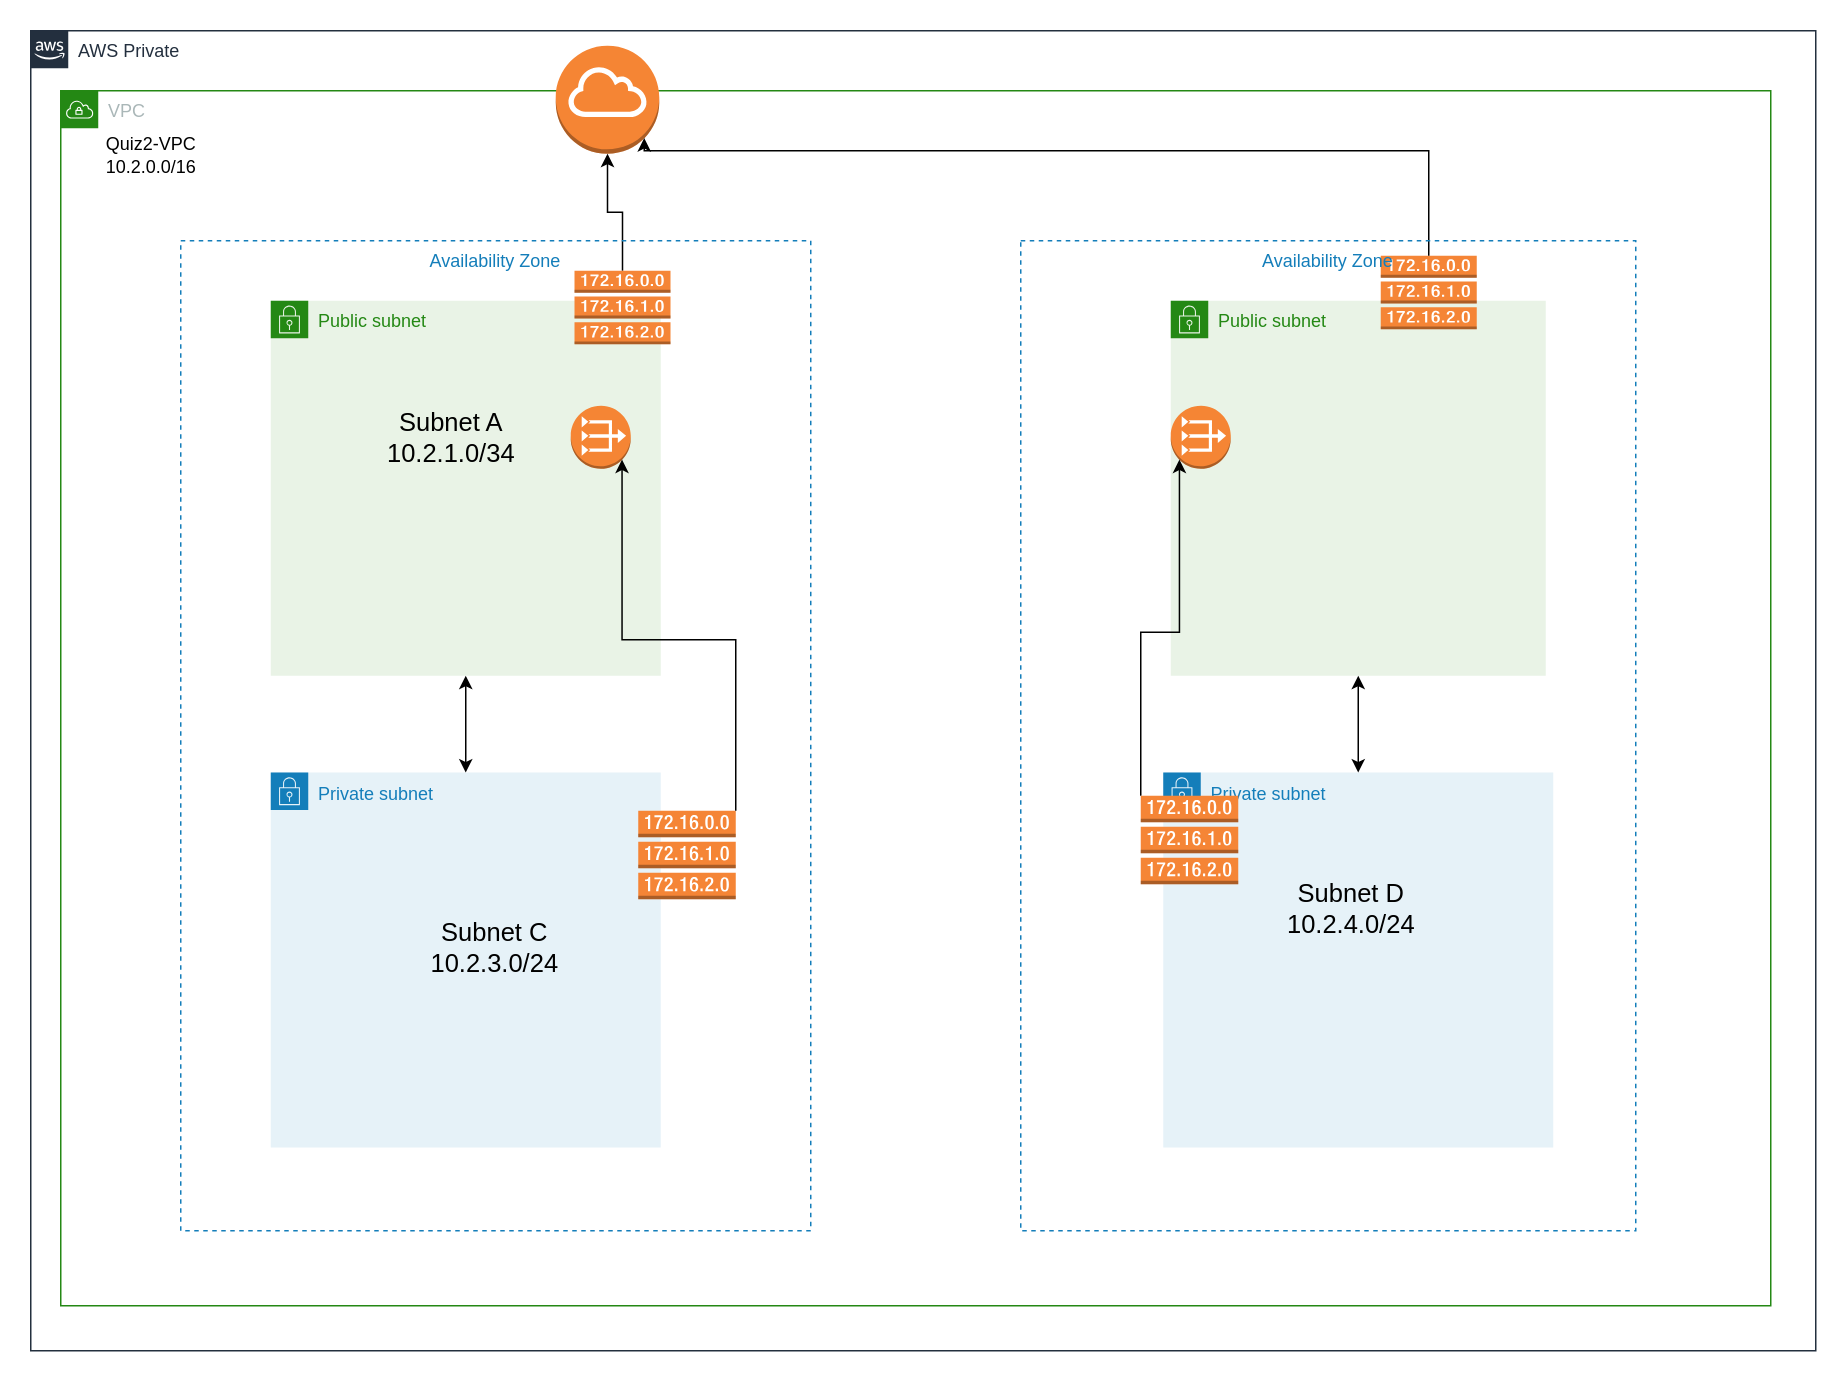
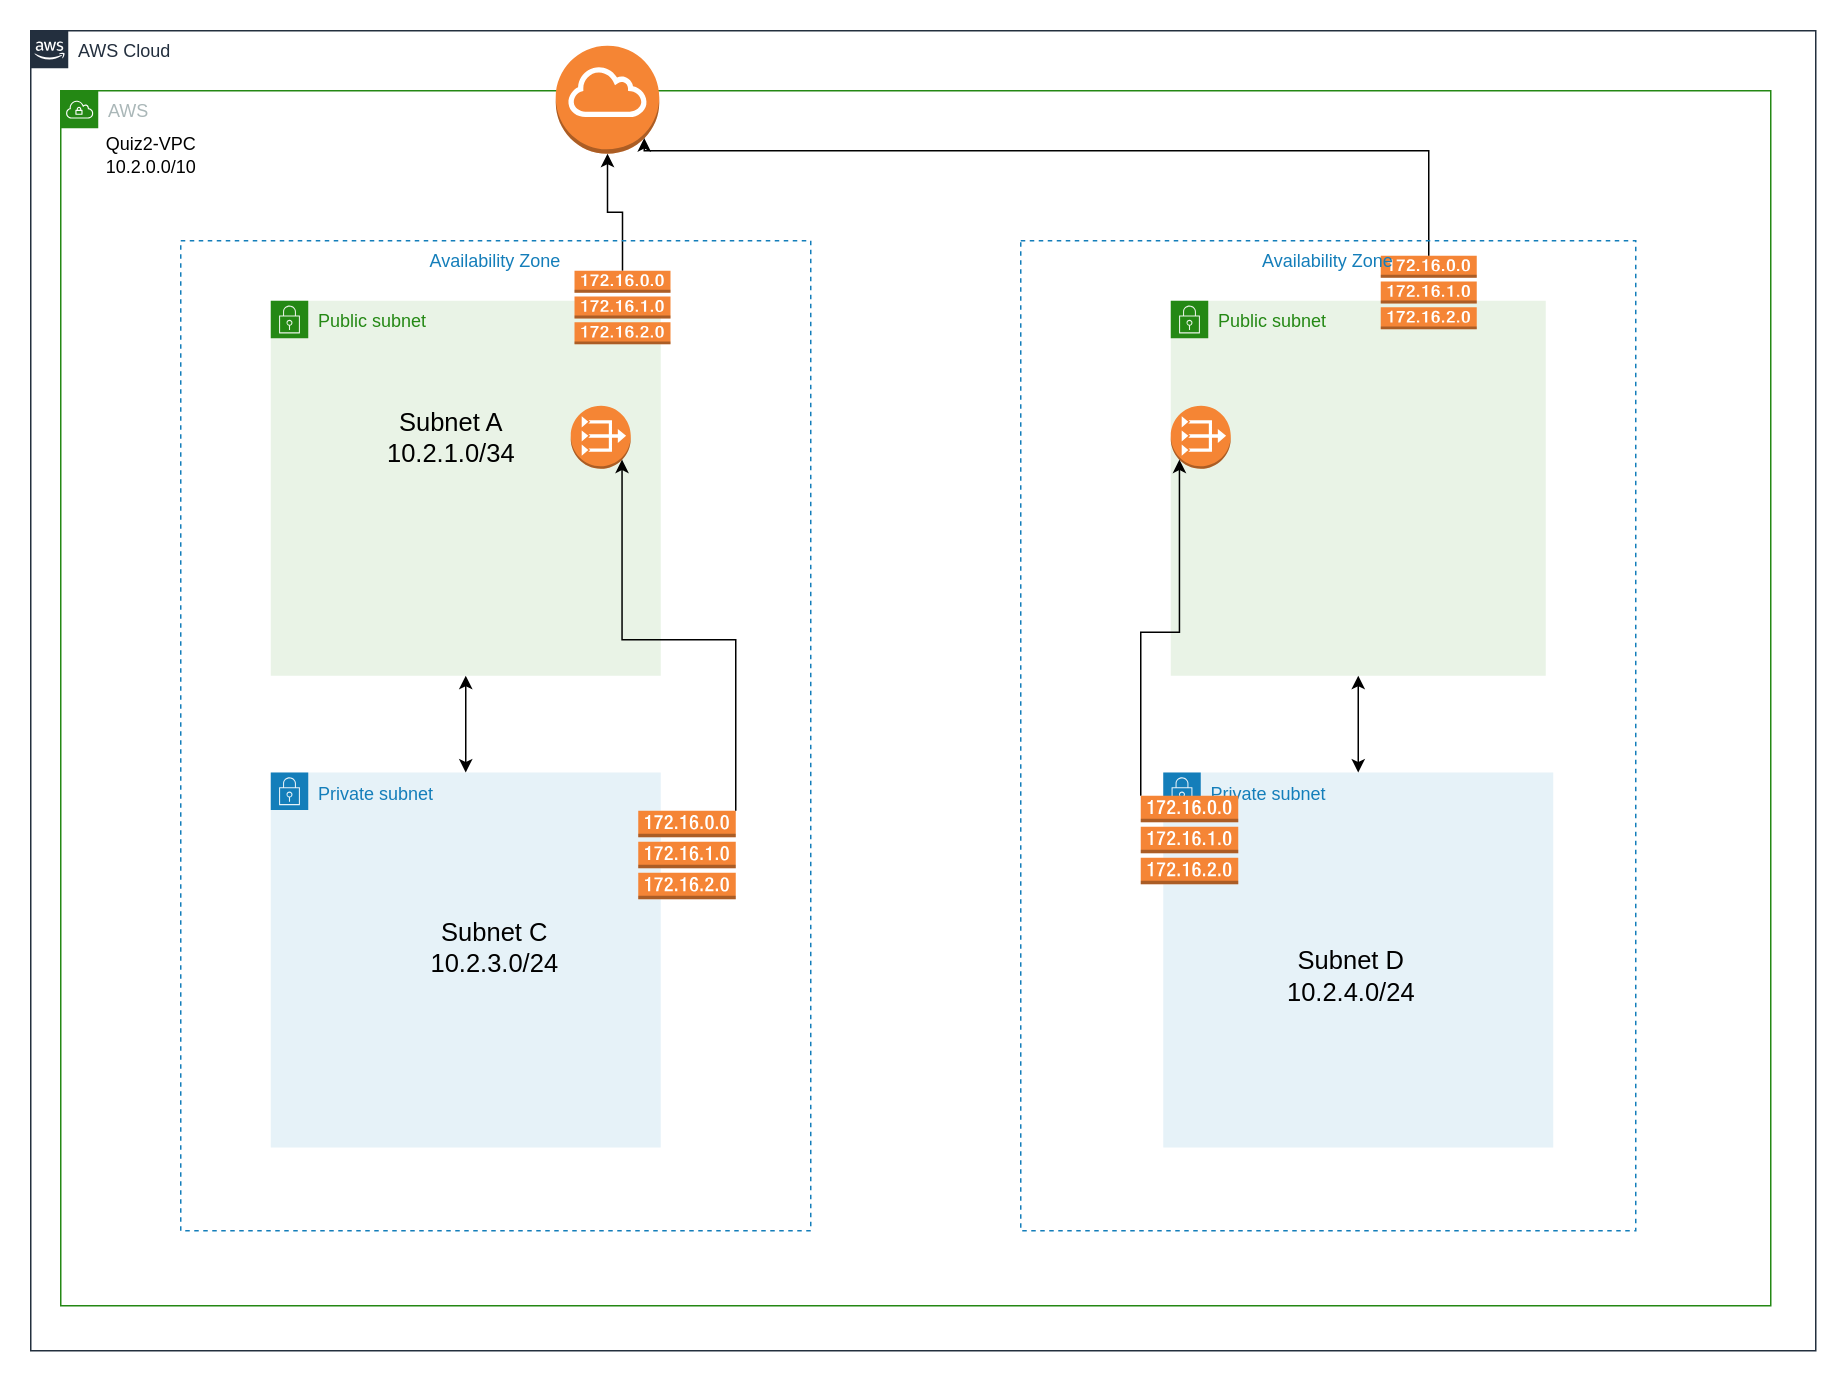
(130, 52) -> (119, 52)
(124, 112) -> (124, 112)
(152, 155) -> (152, 155)
(1351, 909) -> (1351, 977)
